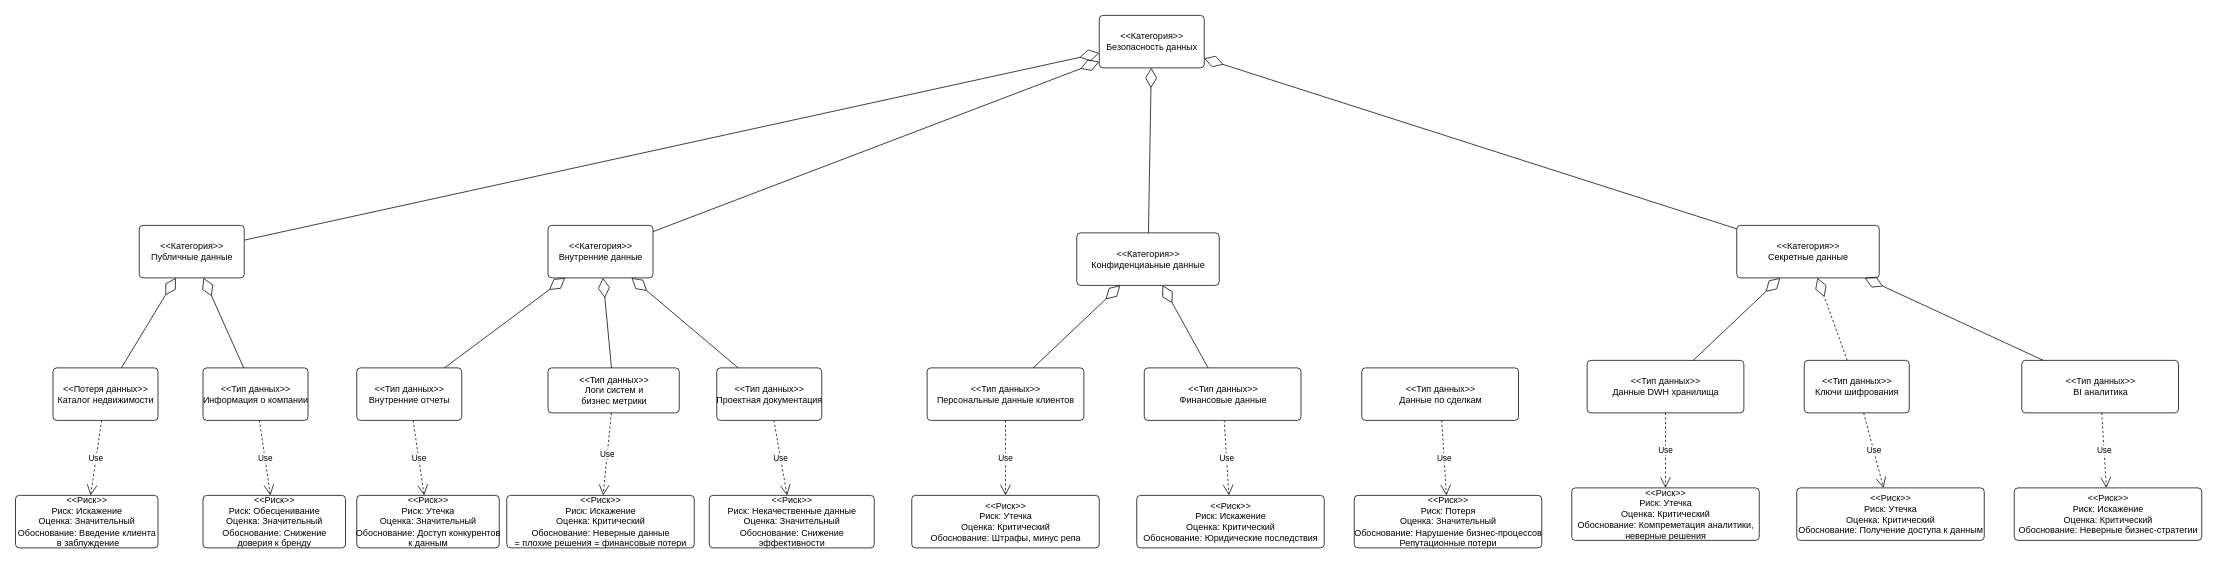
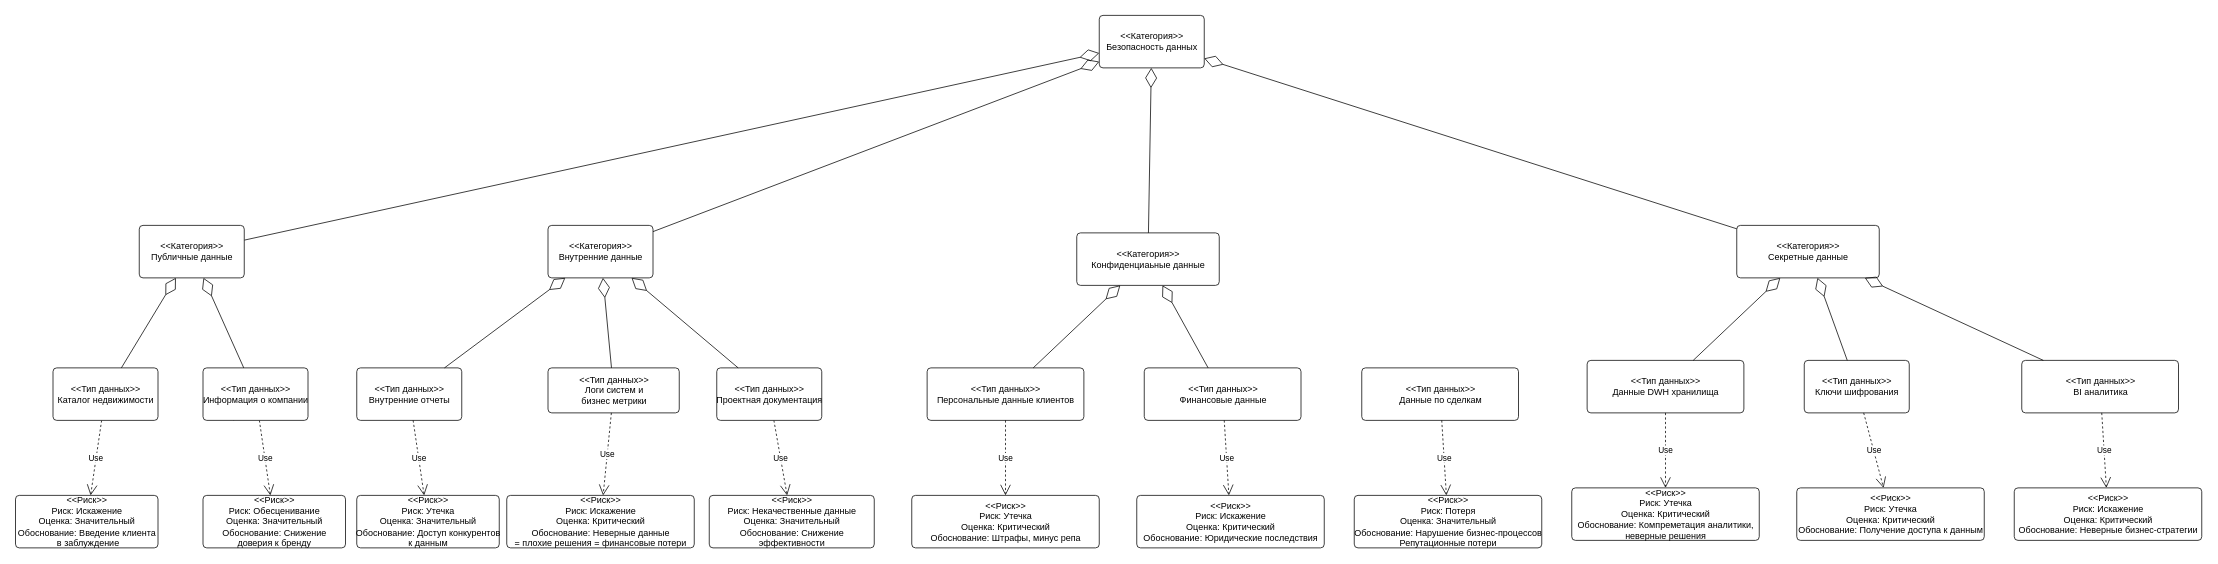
(1836, 328) -> (1836, 328)
(106, 394) -> (106, 394)
